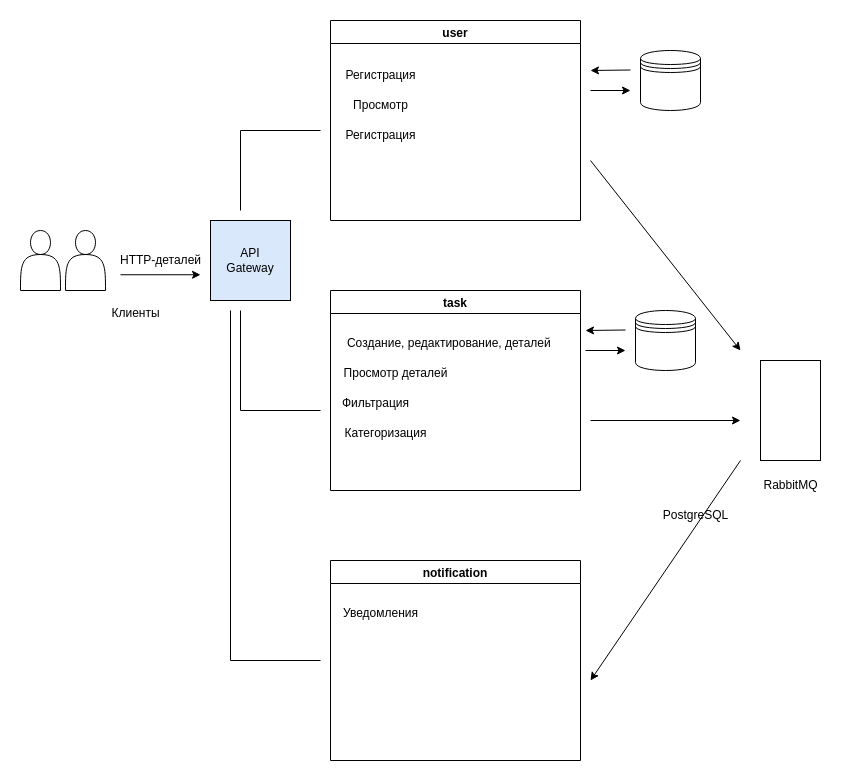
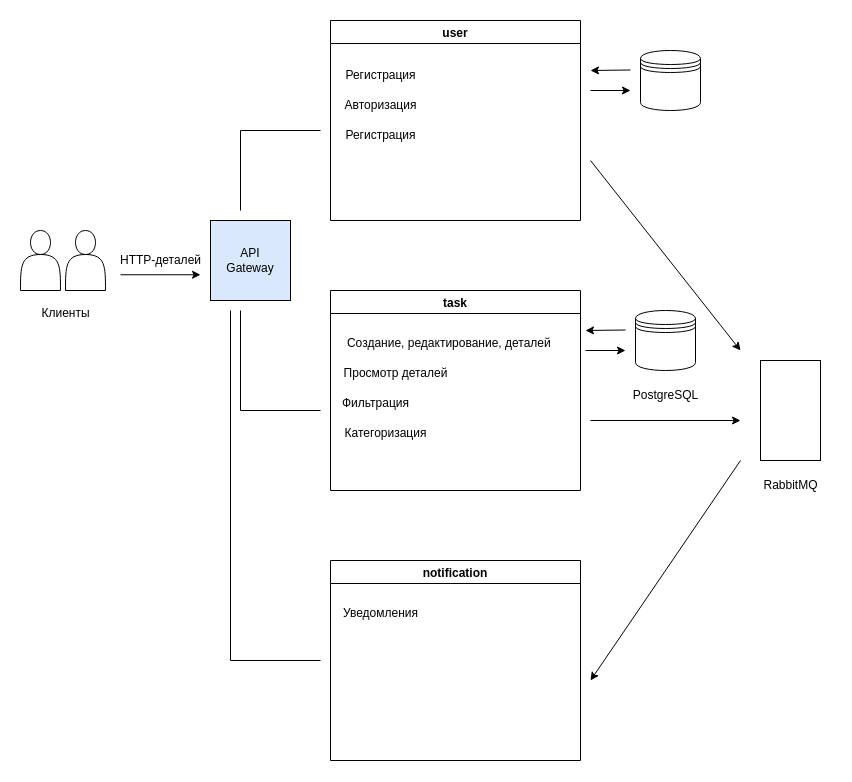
(381, 106) -> (381, 106)
(136, 314) -> (66, 314)
(696, 516) -> (666, 396)
